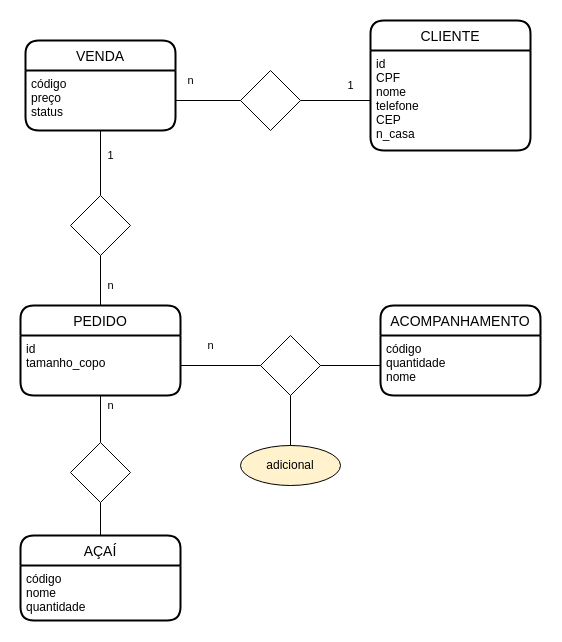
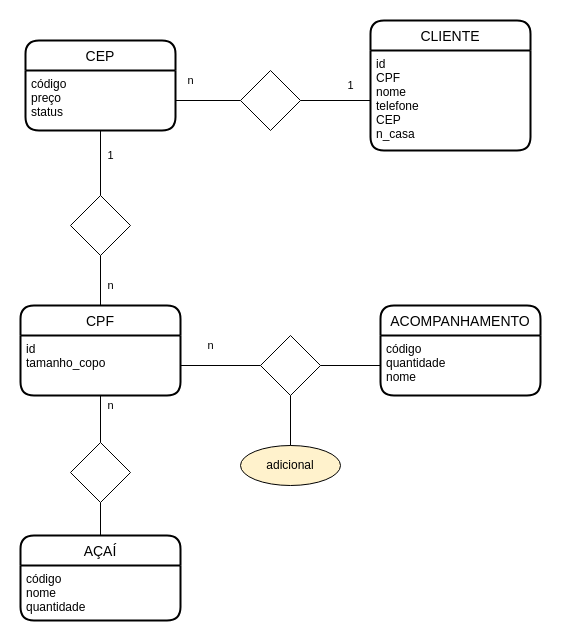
(100, 56) -> (100, 56)
(100, 321) -> (100, 321)
